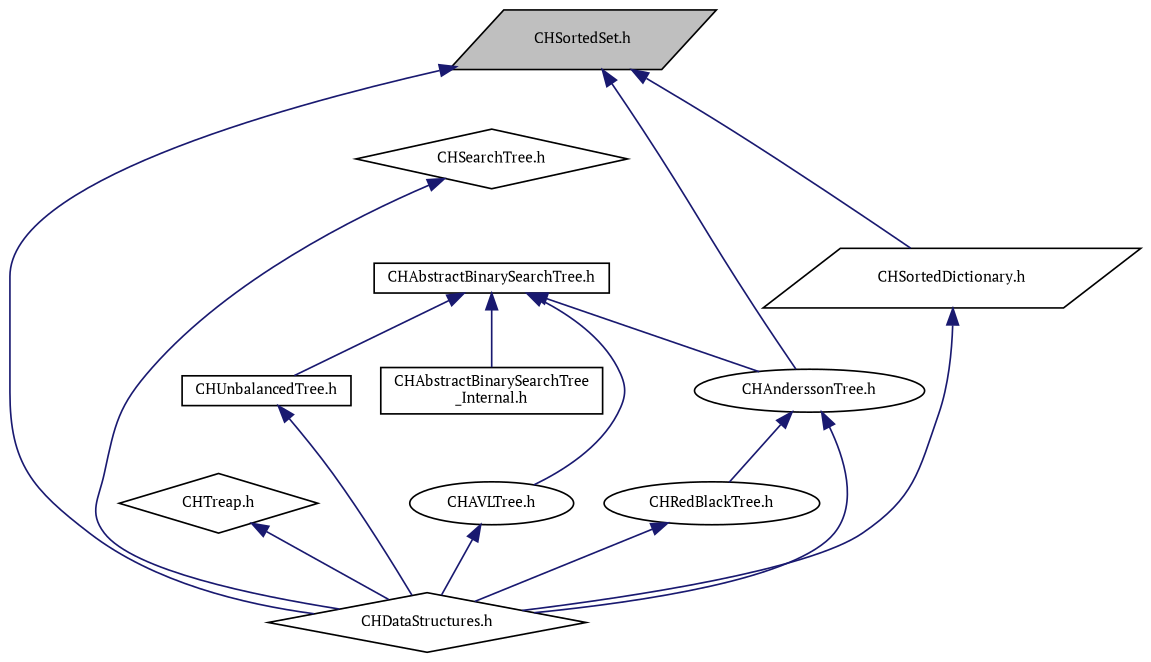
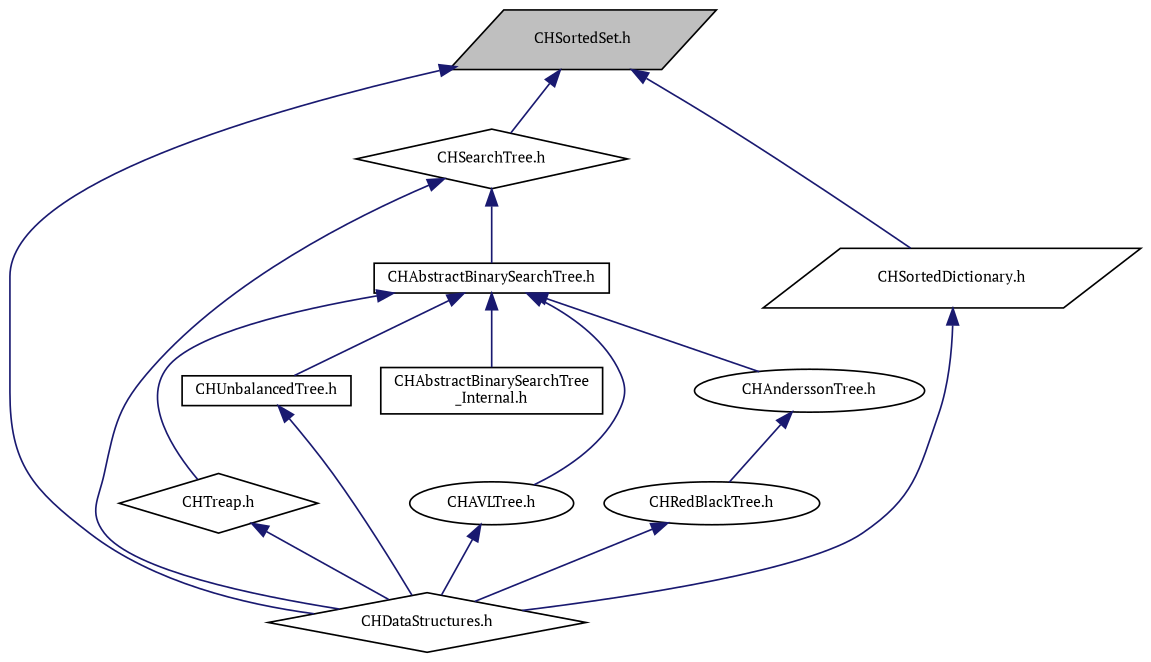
(704, 226) -> (530, 108)
none -> (492, 235)
none -> (208, 340)
(830, 537) -> none
